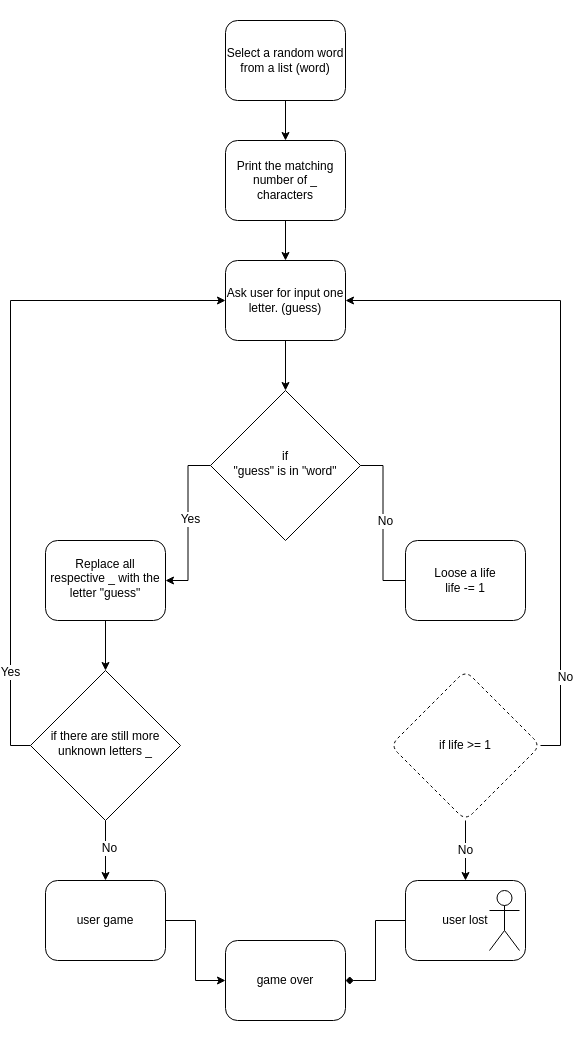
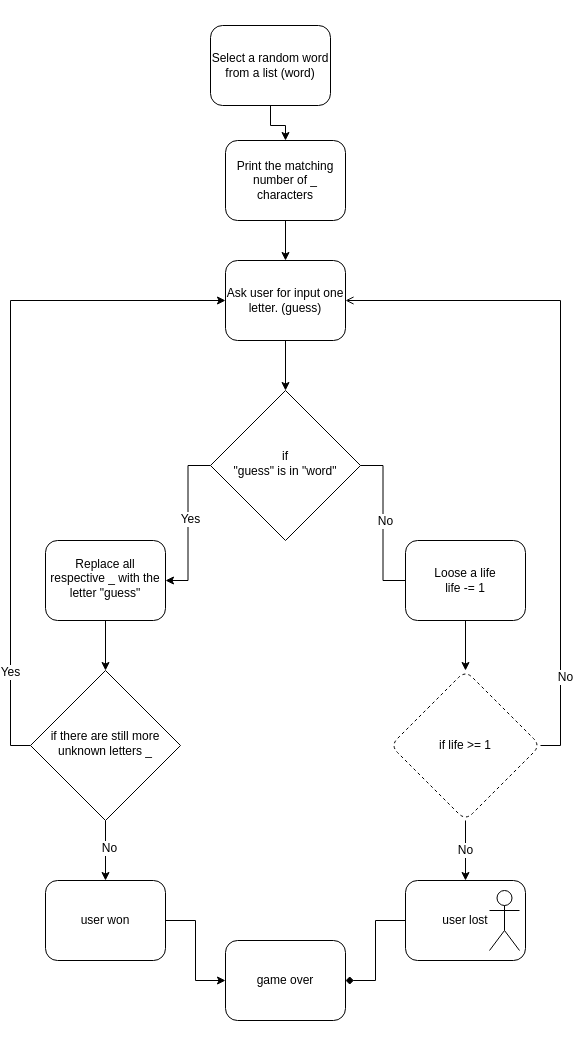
(286, 61) -> (271, 66)
(353, 301) -> (351, 301)
none -> (466, 642)
(106, 921) -> (106, 921)
